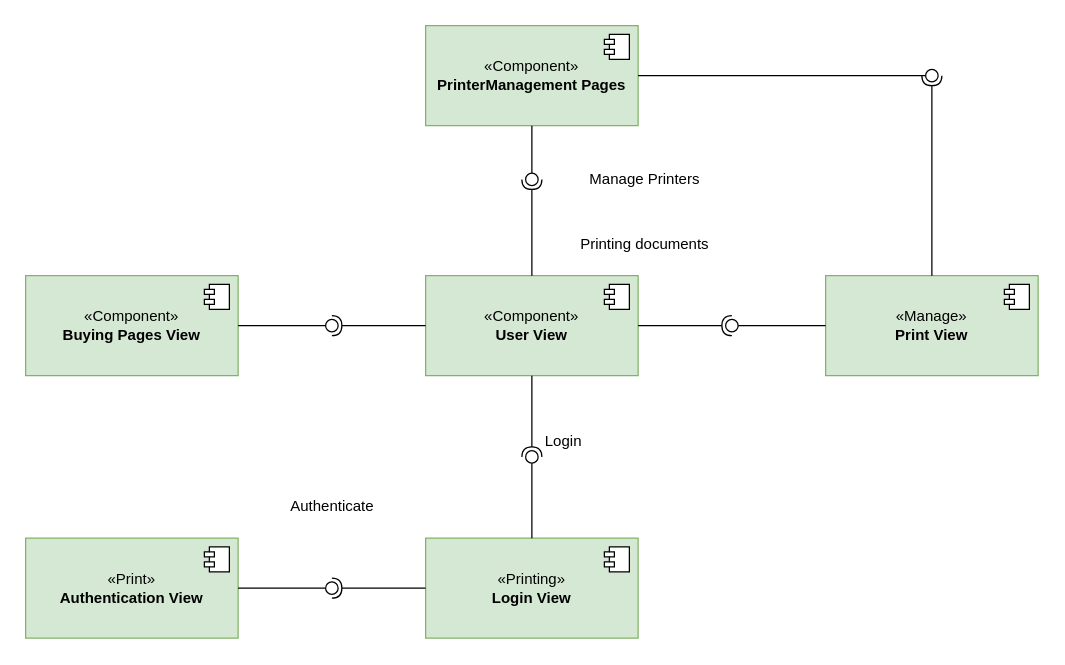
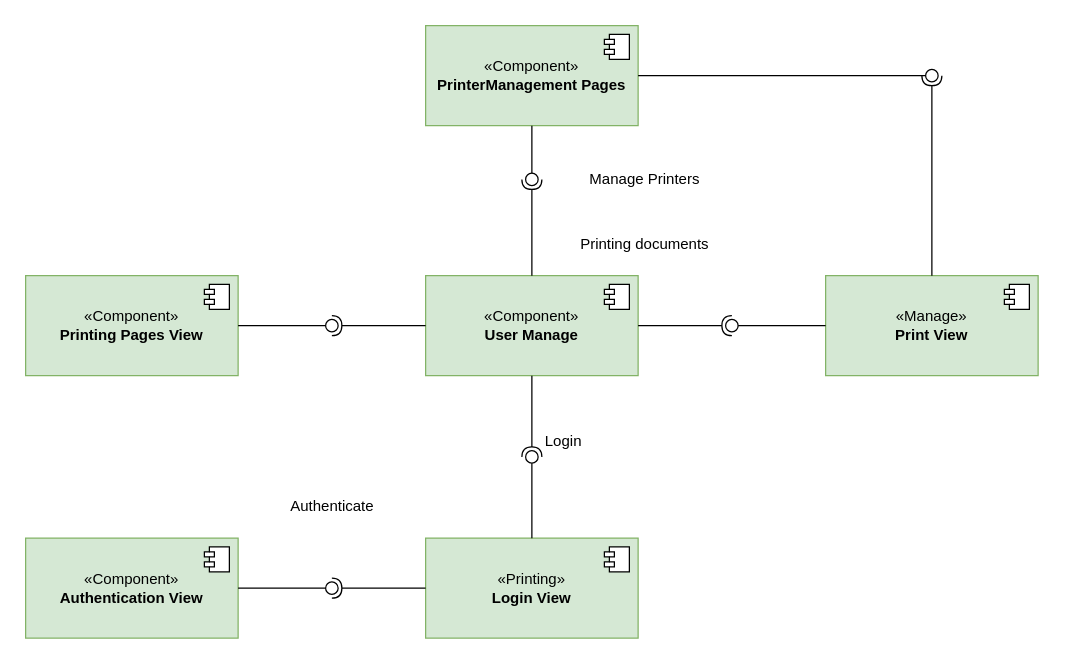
(132, 326) -> (132, 326)
(532, 326) -> (532, 326)
(132, 588) -> (132, 588)
